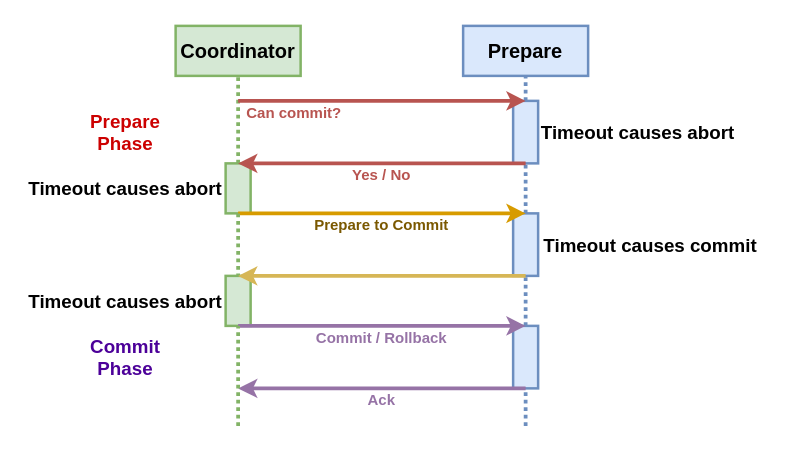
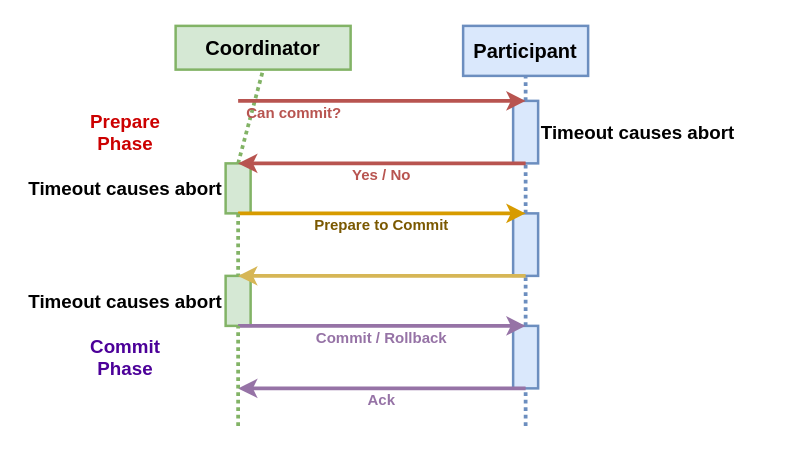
(238, 51) -> (263, 48)
(526, 51) -> (526, 51)
(651, 244) -> none
